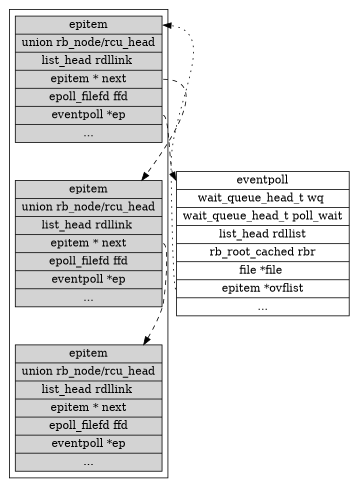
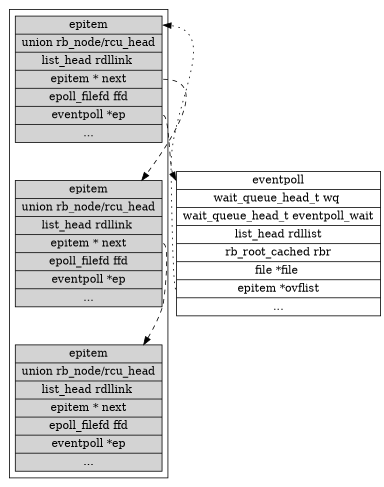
(263, 216) -> (279, 216)
